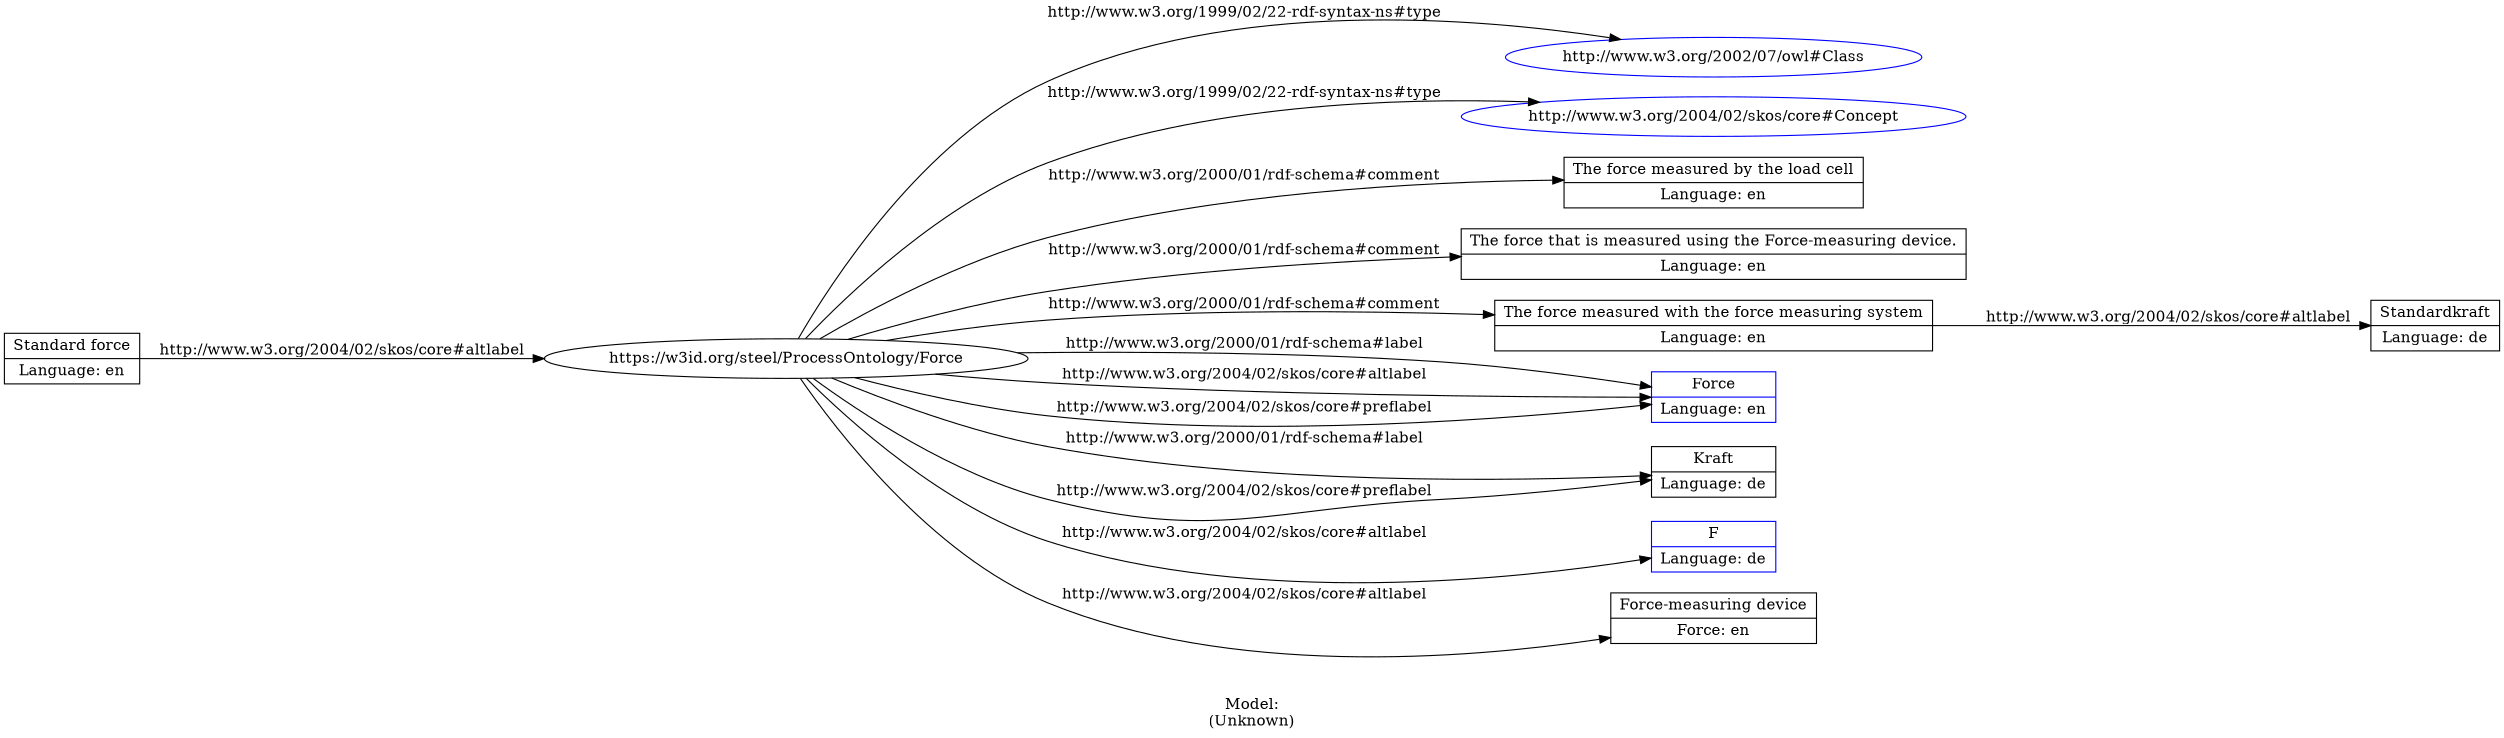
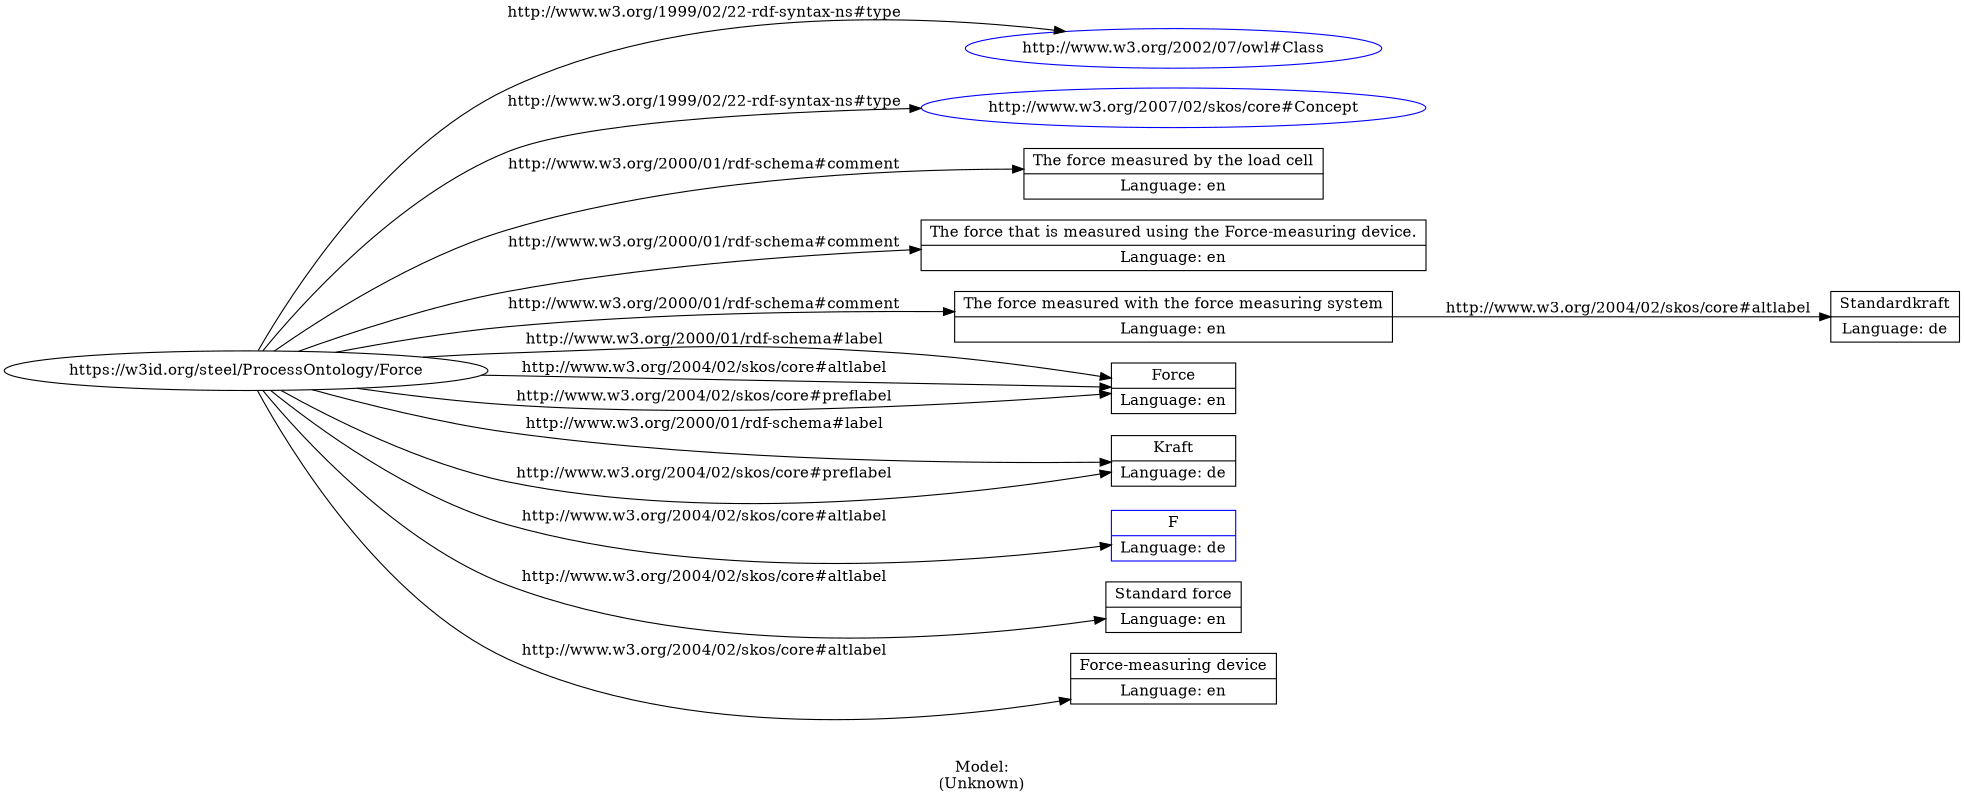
(1714, 117) -> (1174, 108)
(336, 359) -> (642, 620)
(1714, 397) -> (1174, 388)
(1714, 630) -> (1174, 691)
